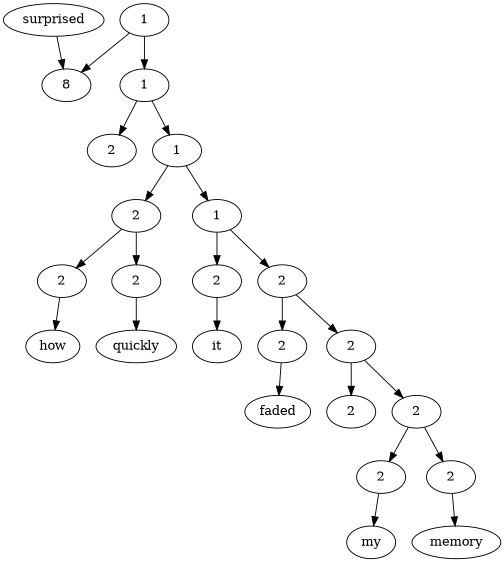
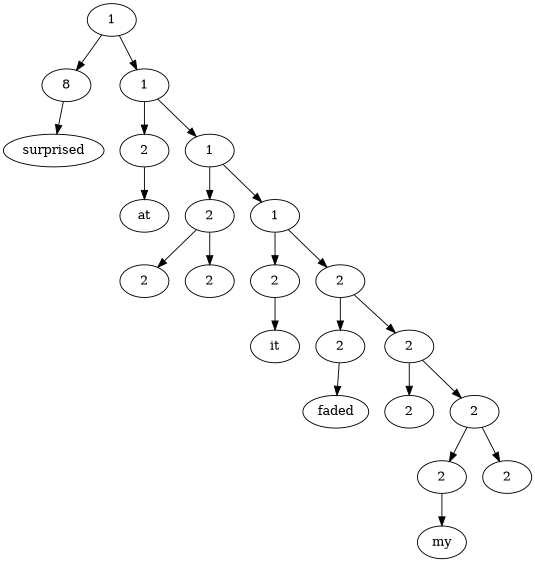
(59, 48) -> (61, 113)
none -> (144, 216)
(53, 346) -> none
(136, 346) -> none
(456, 542) -> none
